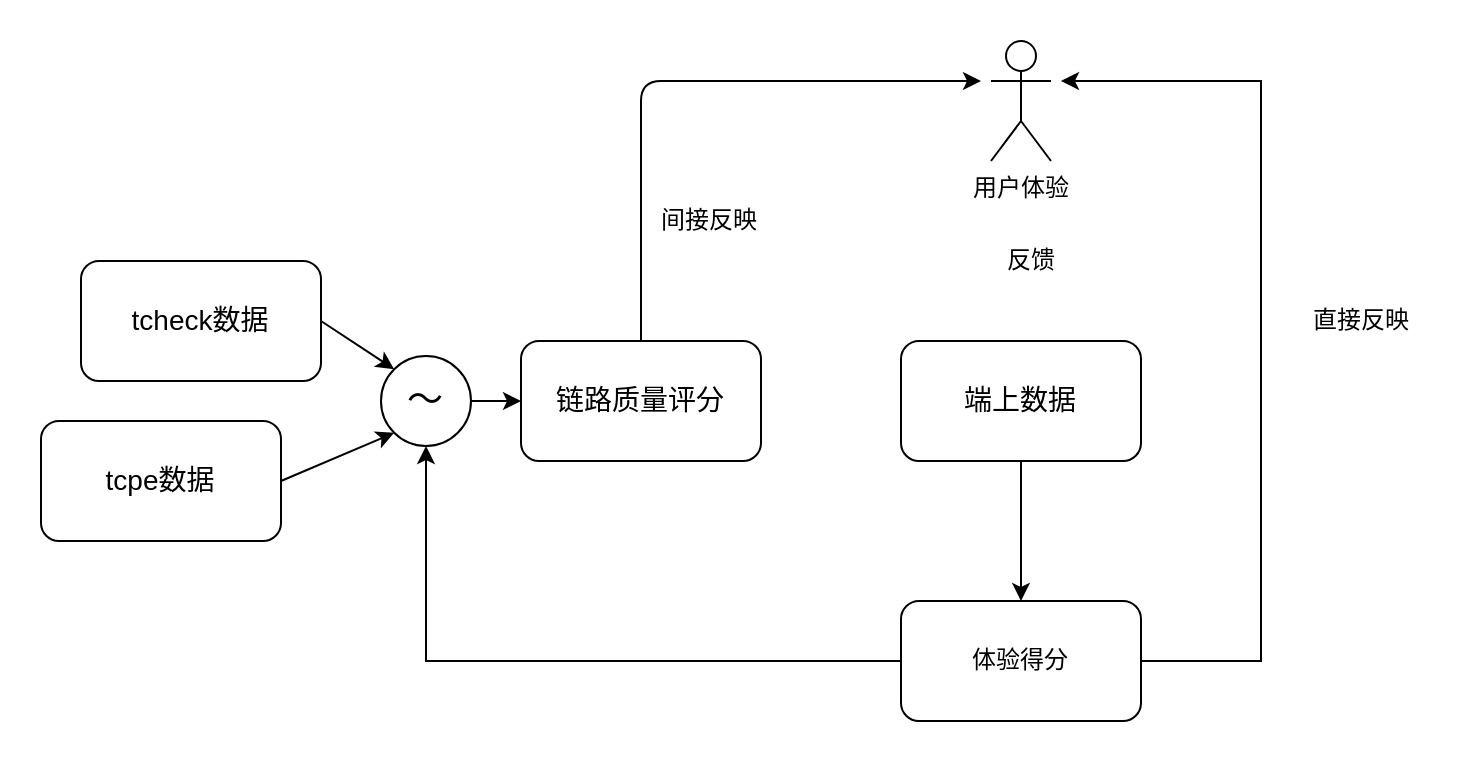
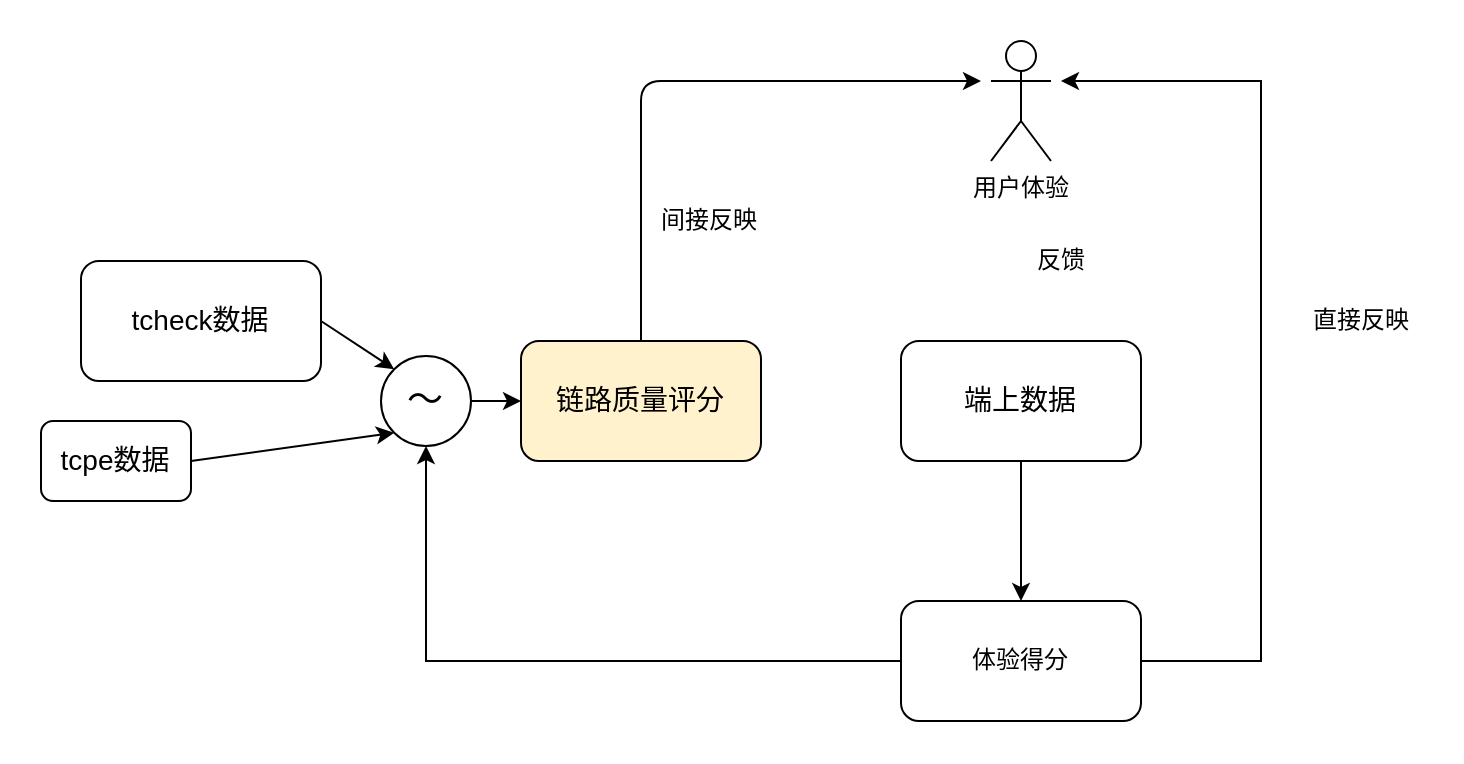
(1031, 261) -> (1061, 261)
(641, 401) -> (641, 401)
(161, 481) -> (116, 461)
